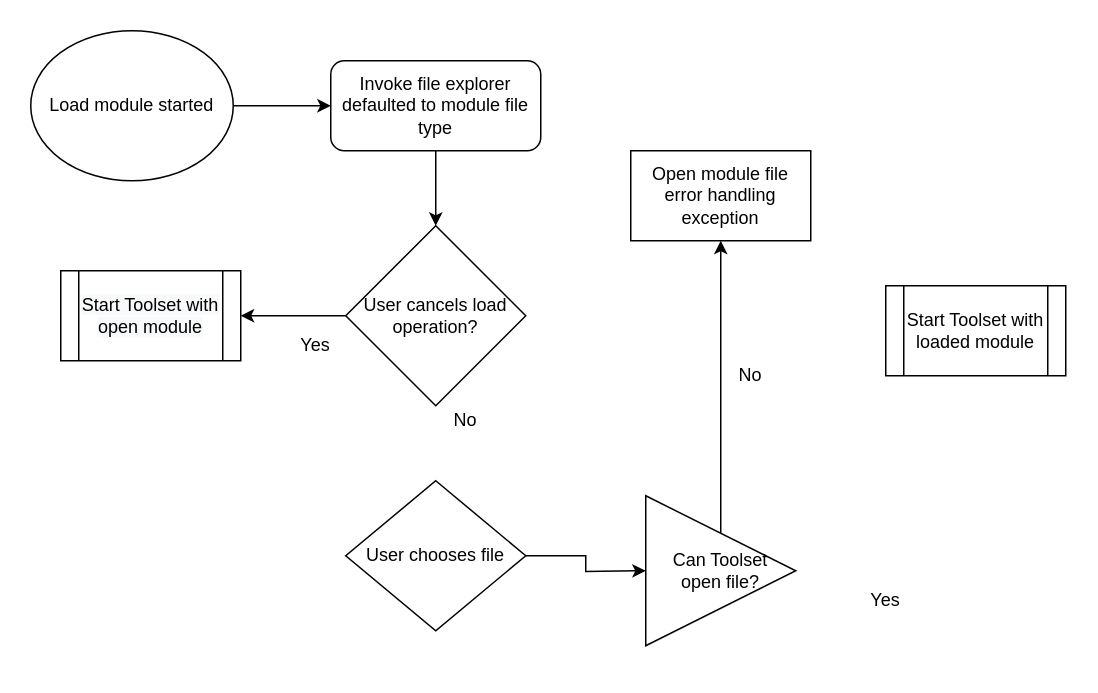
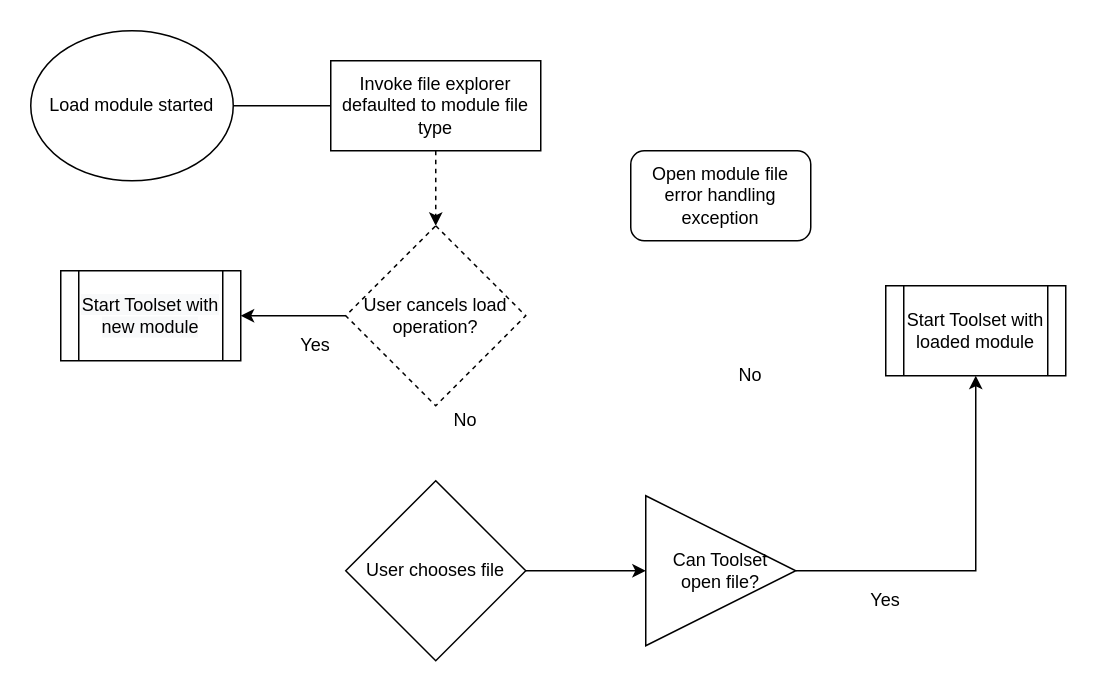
(319, 106) -> (323, 106)
(436, 106) -> (436, 106)
(436, 184) -> (436, 184)
(721, 196) -> (721, 196)
(151, 316) -> (151, 316)
(436, 316) -> (436, 316)
(721, 392) -> none
(436, 556) -> (436, 571)
none -> (976, 569)
